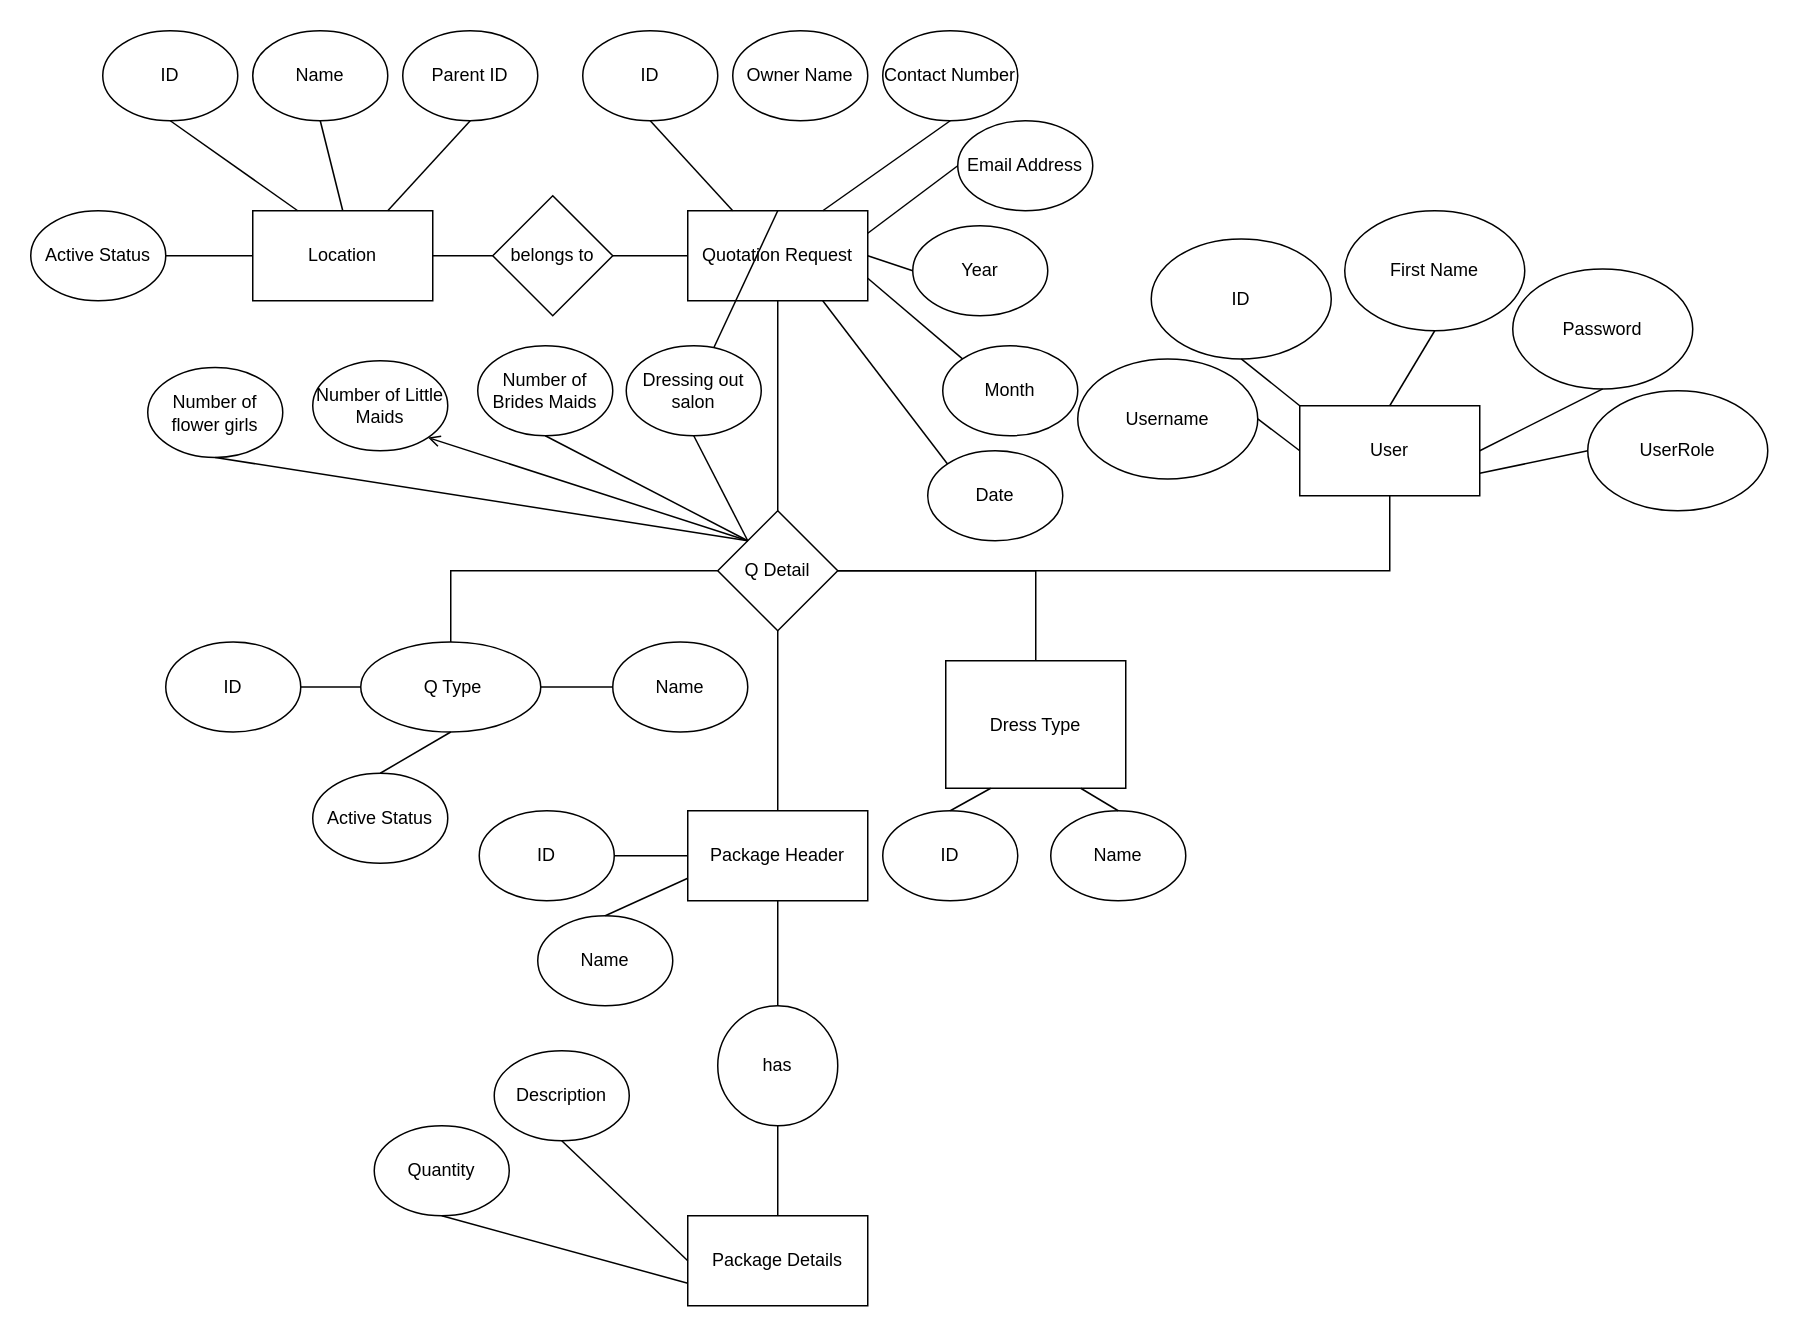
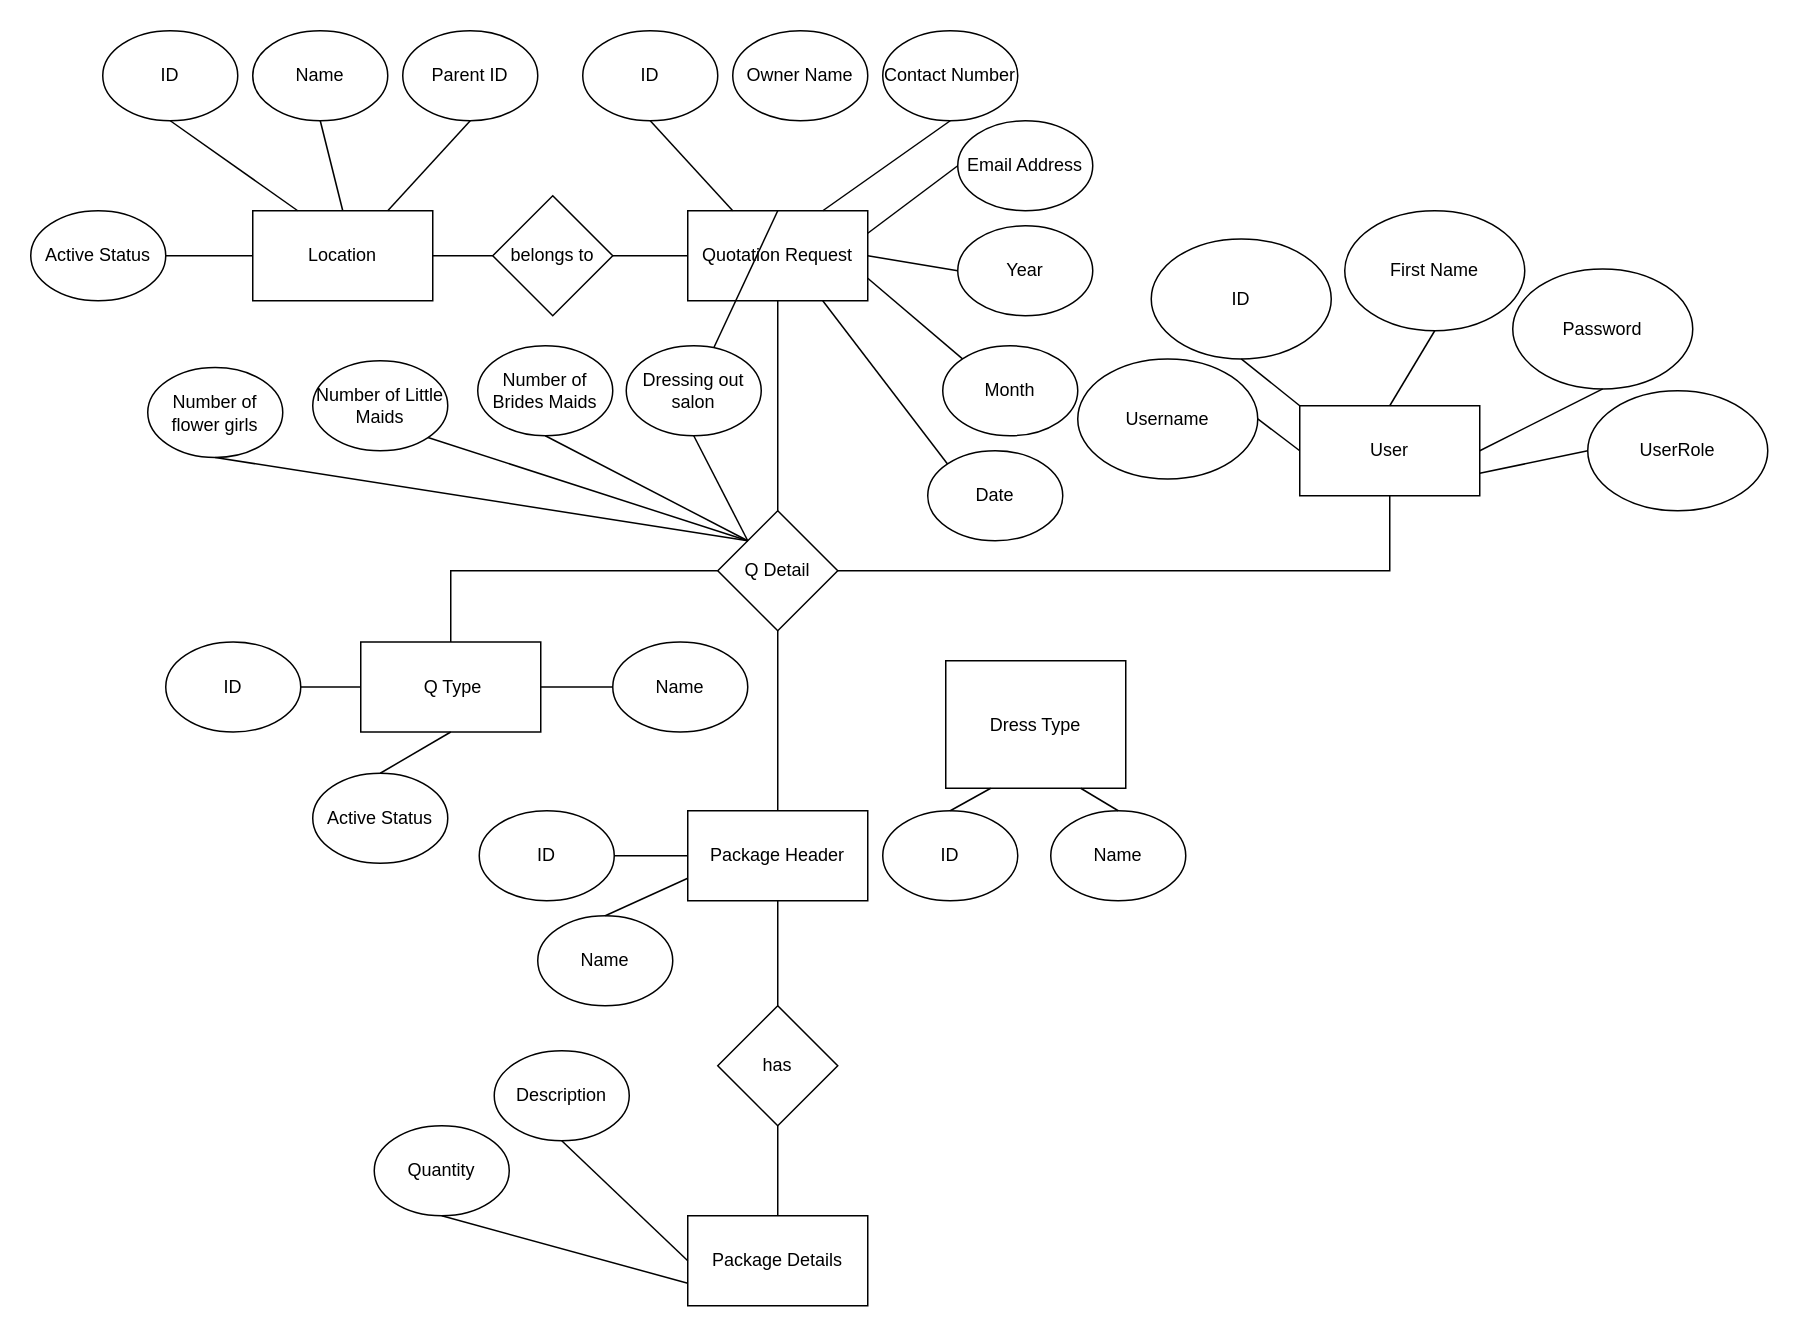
(980, 271) -> (1025, 271)
(434, 440) -> (433, 439)
(1036, 617) -> none
(451, 687) -> (451, 687)
(778, 1066) -> (778, 1066)
